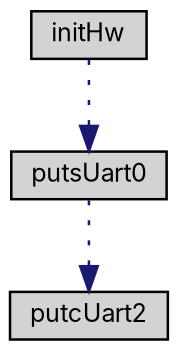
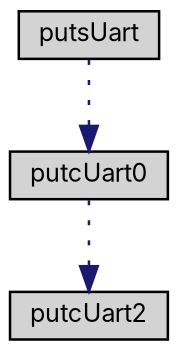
(89, 35) -> (89, 35)
(89, 175) -> (89, 175)
